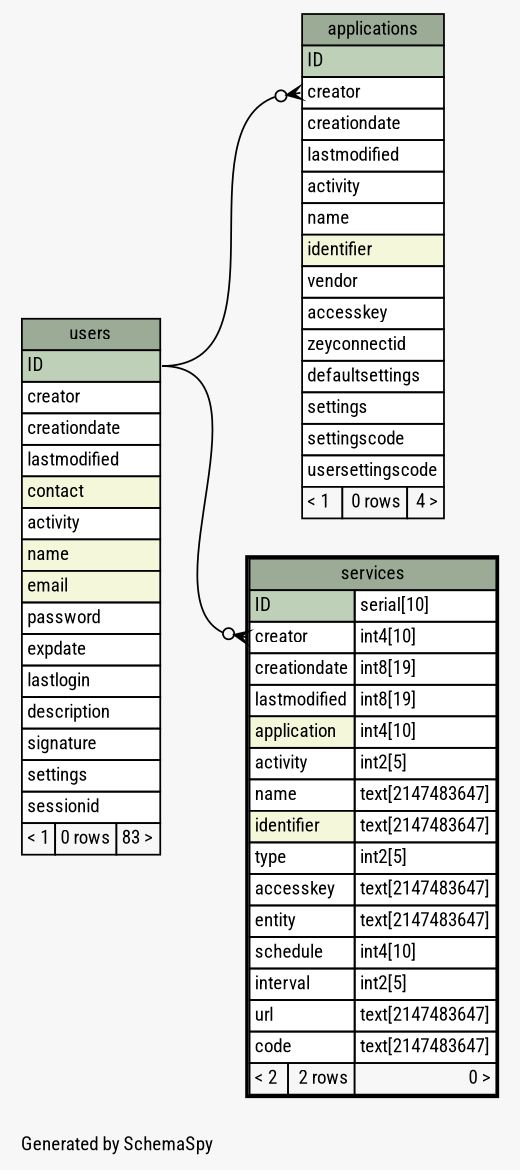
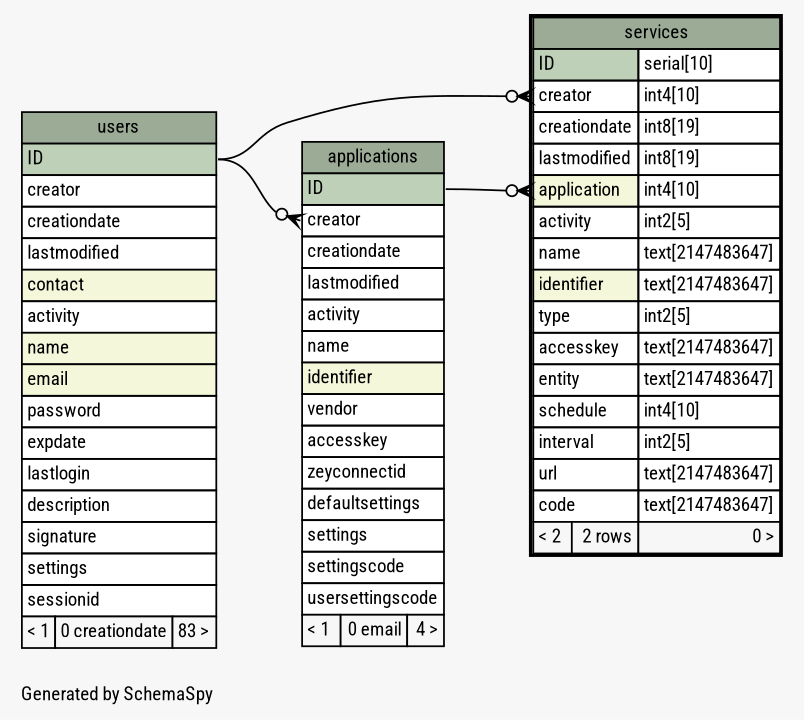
none -> (476, 190)
(377, 502) -> (375, 630)
(86, 838) -> (114, 631)
